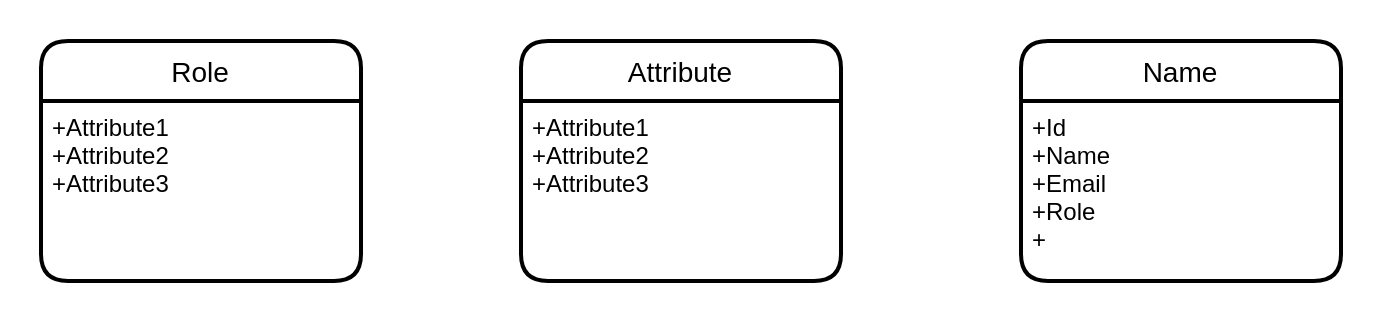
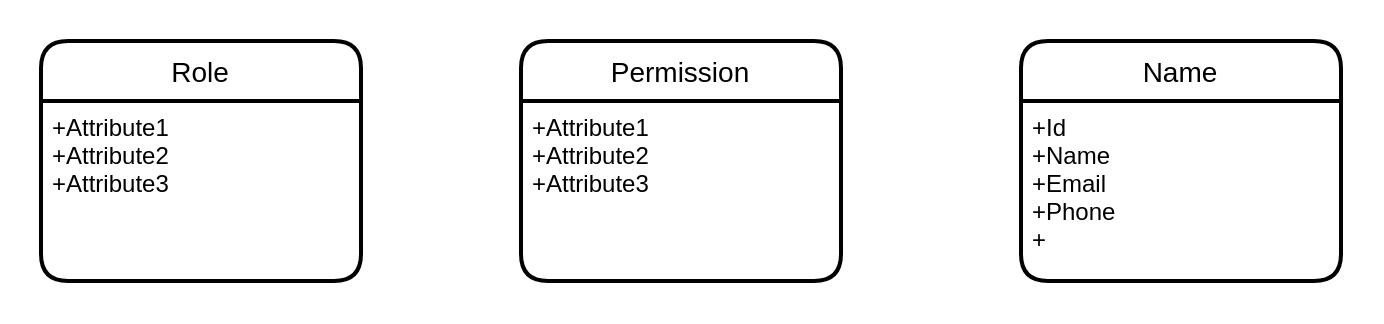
(680, 73) -> (680, 73)
(1052, 128) -> (1052, 128)
